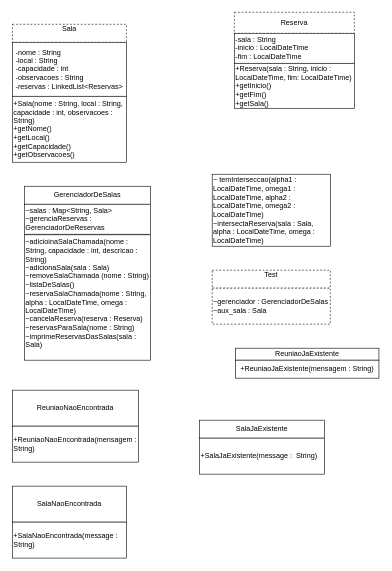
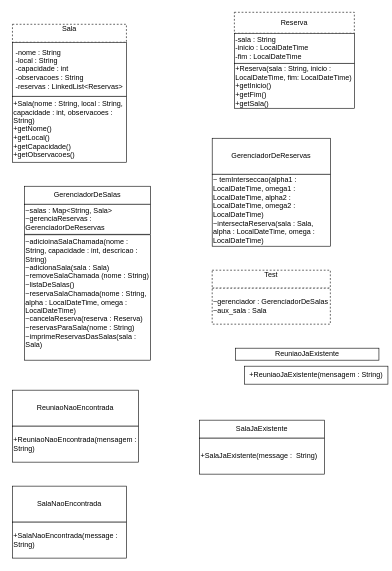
none -> (271, 156)
(307, 369) -> (316, 375)
